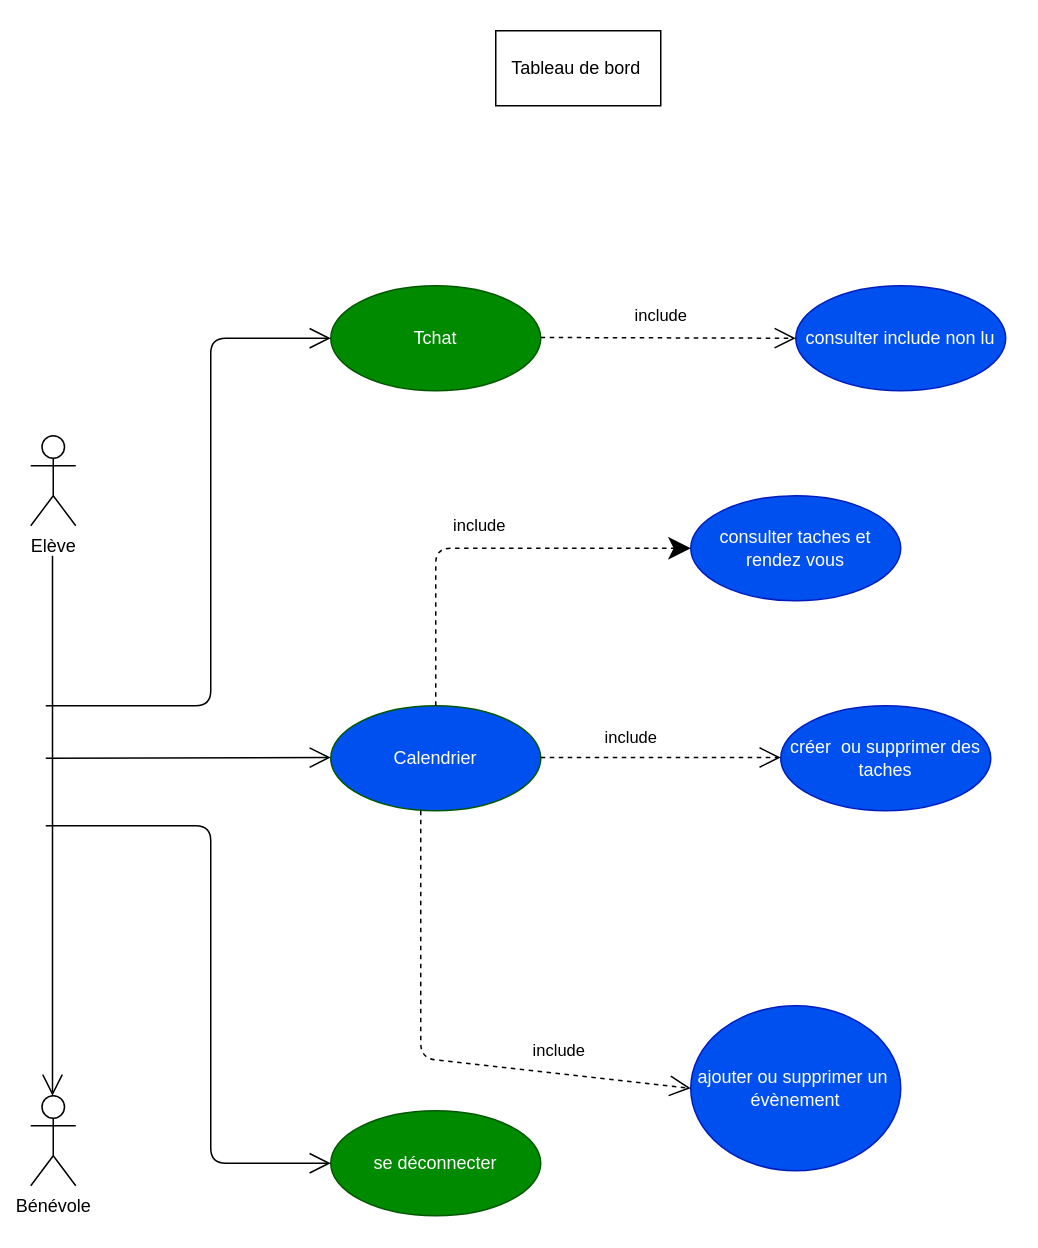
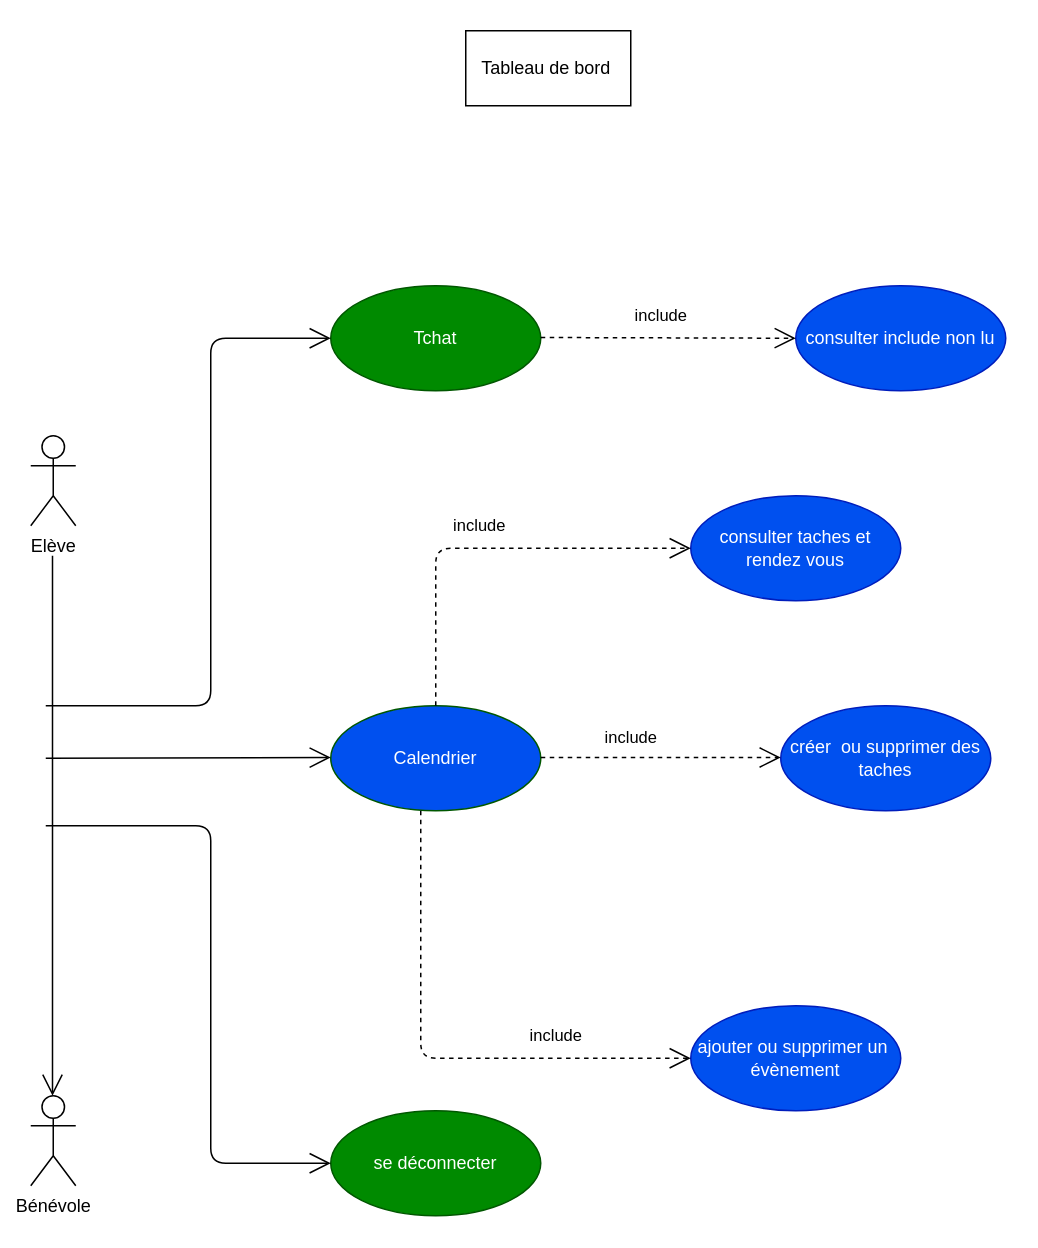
(578, 68) -> (548, 68)
(672, 548) -> (679, 548)
(796, 1088) -> (796, 1058)
